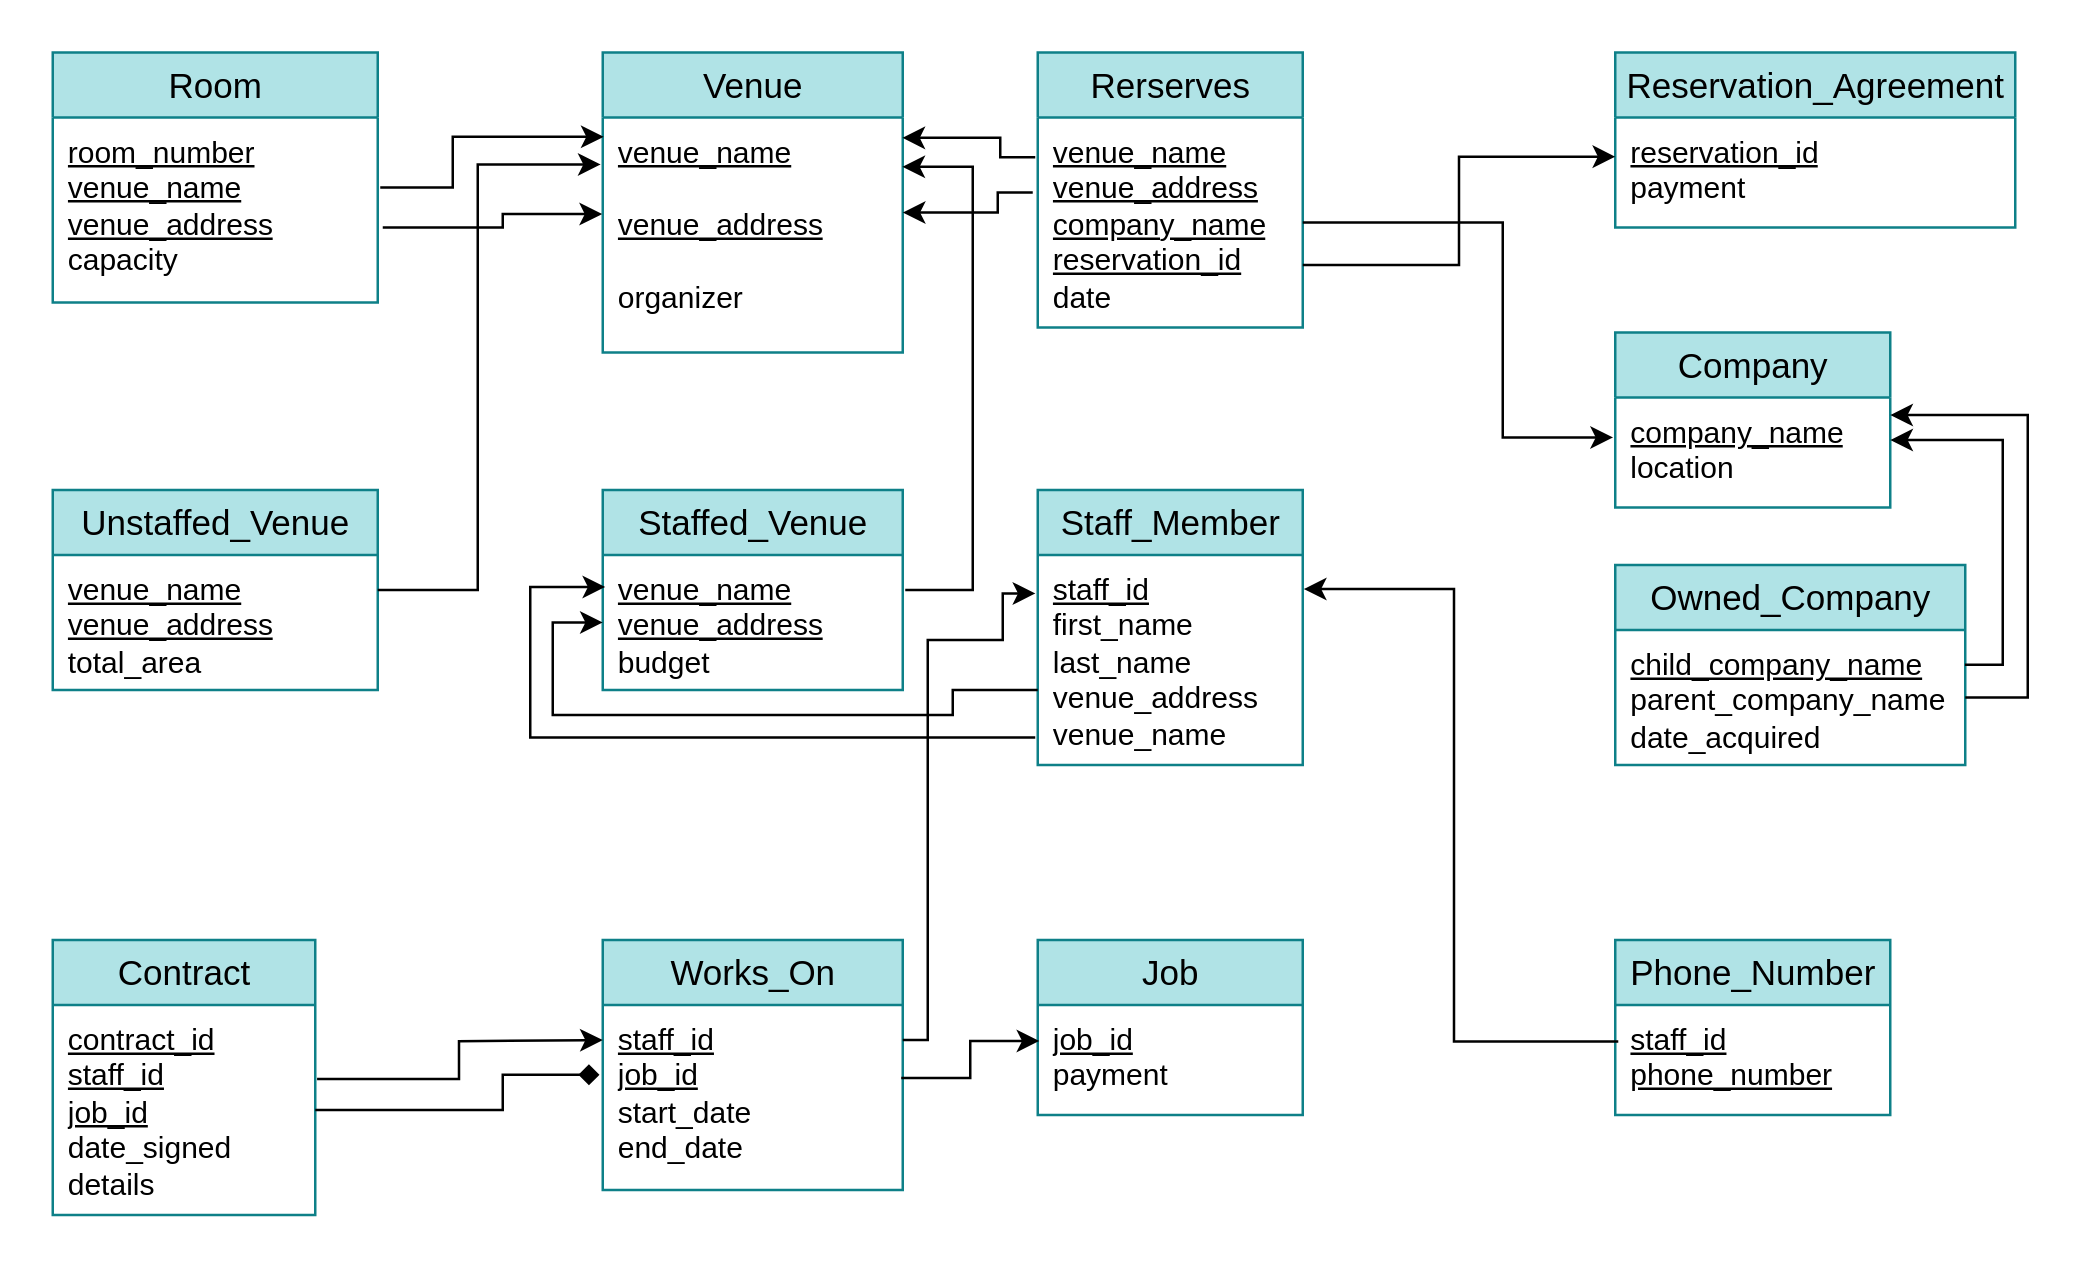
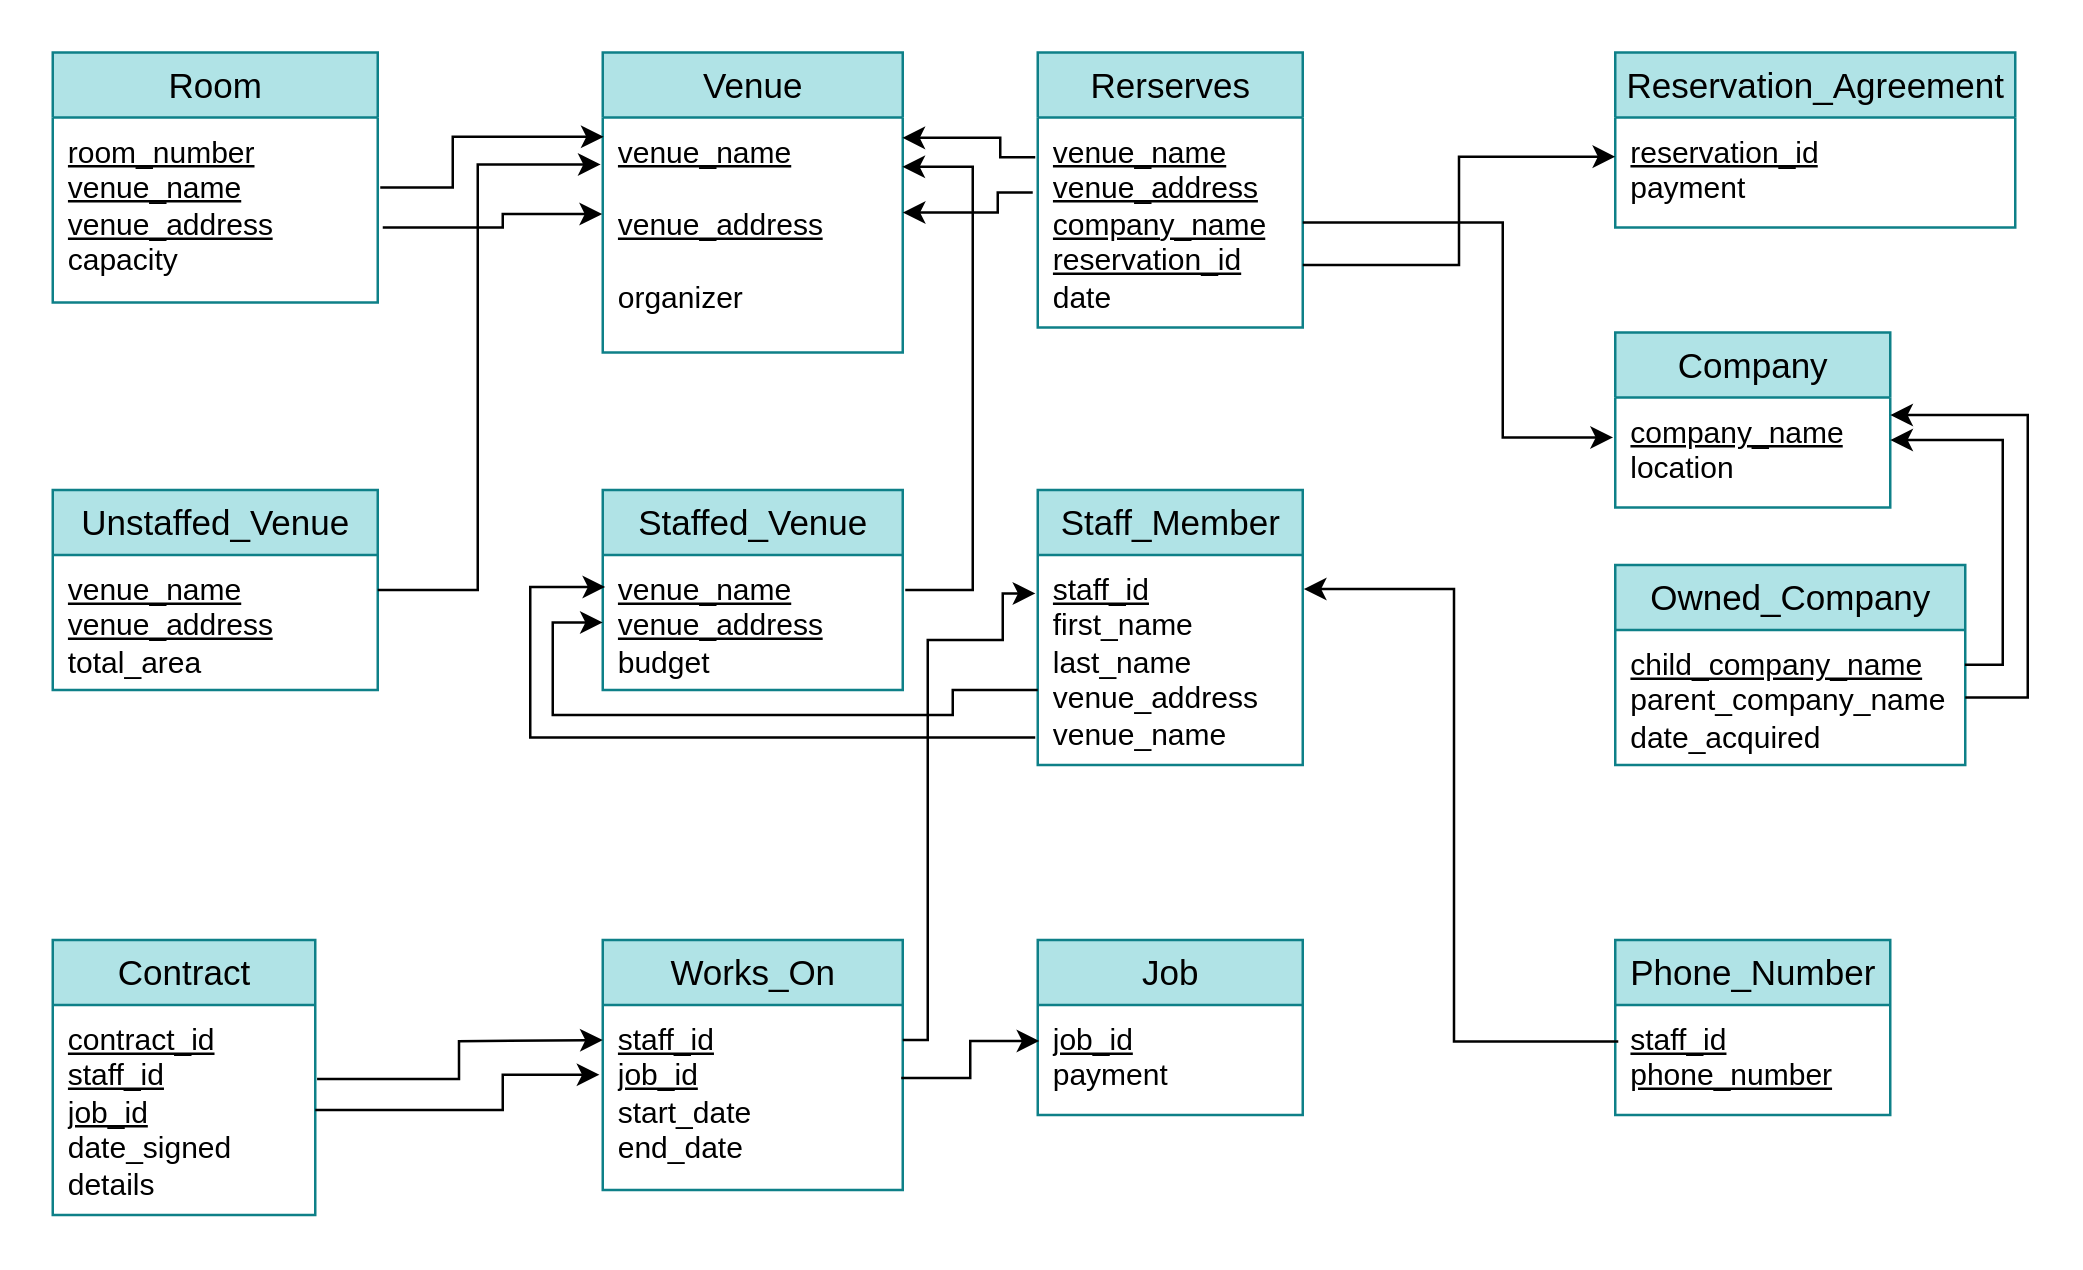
(579, 1075) -> (580, 1075)
